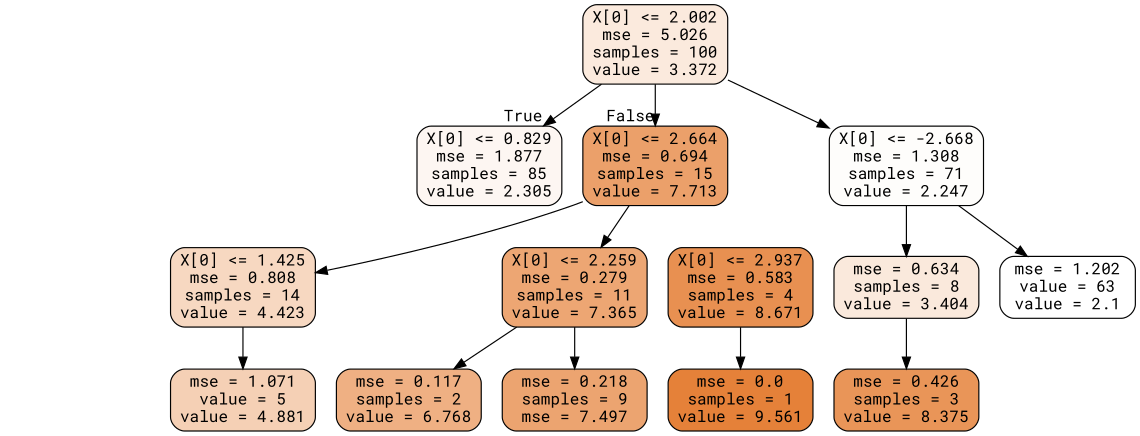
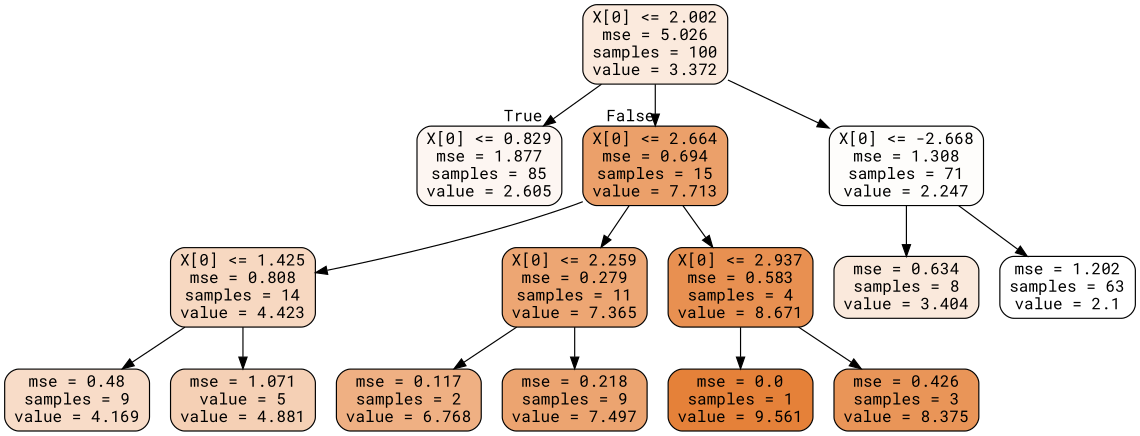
(489, 166) -> (489, 166)
none -> (694, 222)
(1068, 287) -> (1068, 287)
(906, 338) -> (825, 345)
none -> (77, 400)
(575, 400) -> (575, 400)
